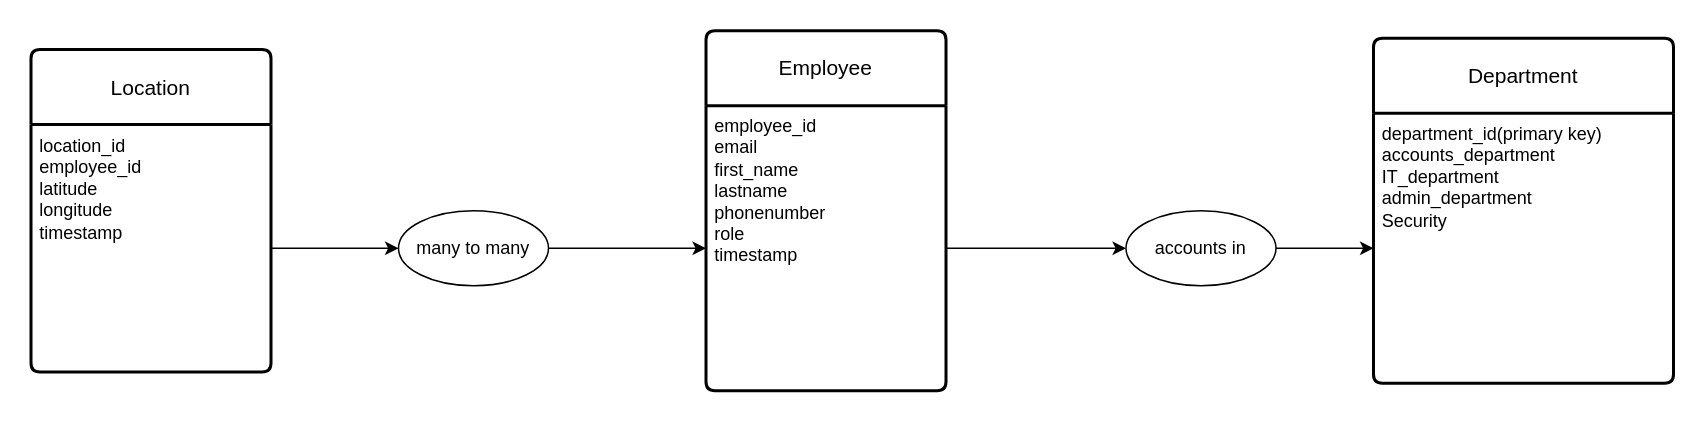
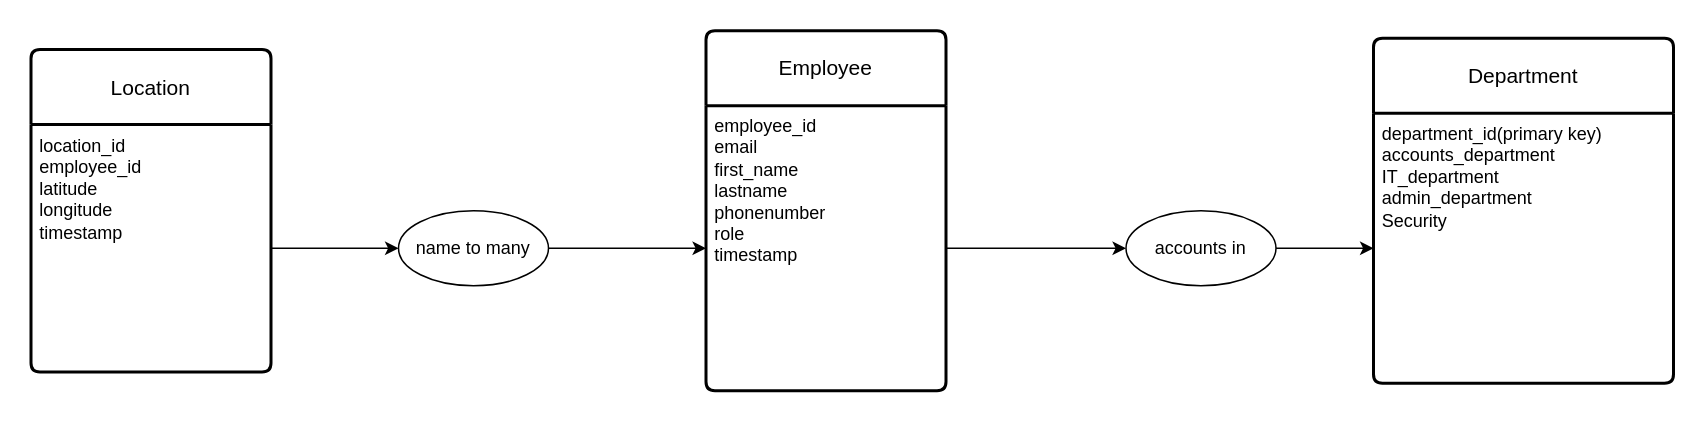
(473, 248) -> (473, 248)
